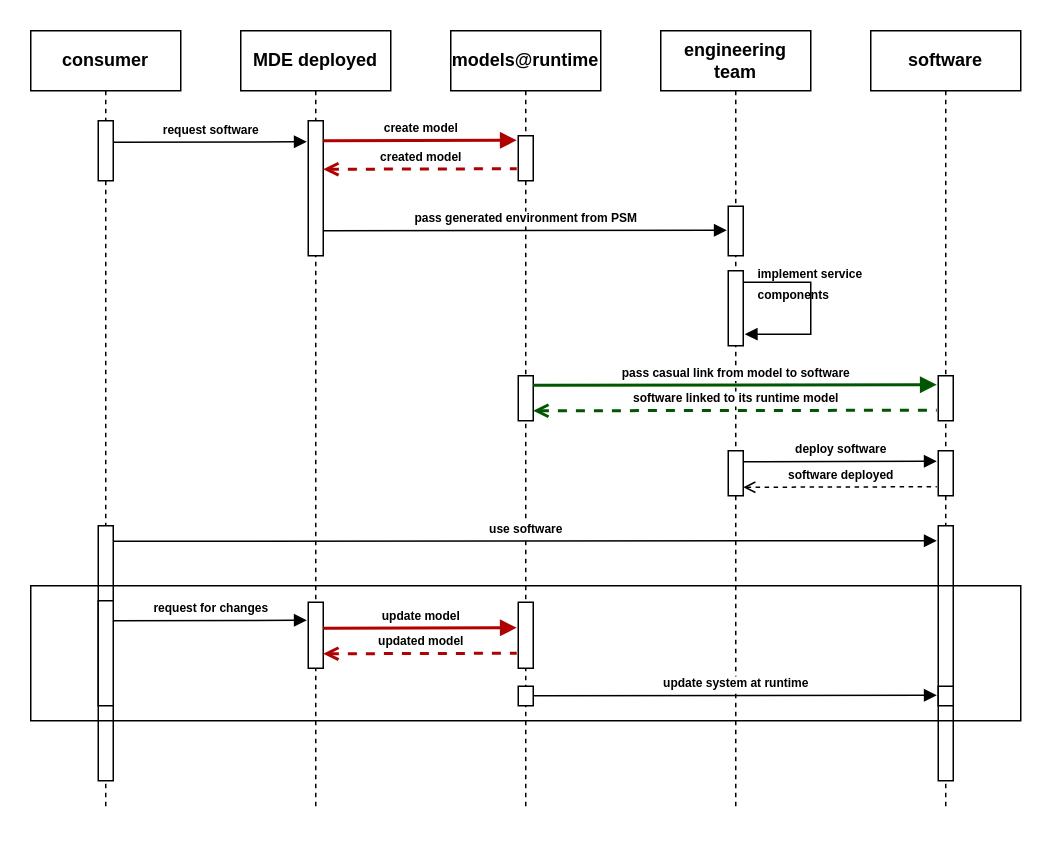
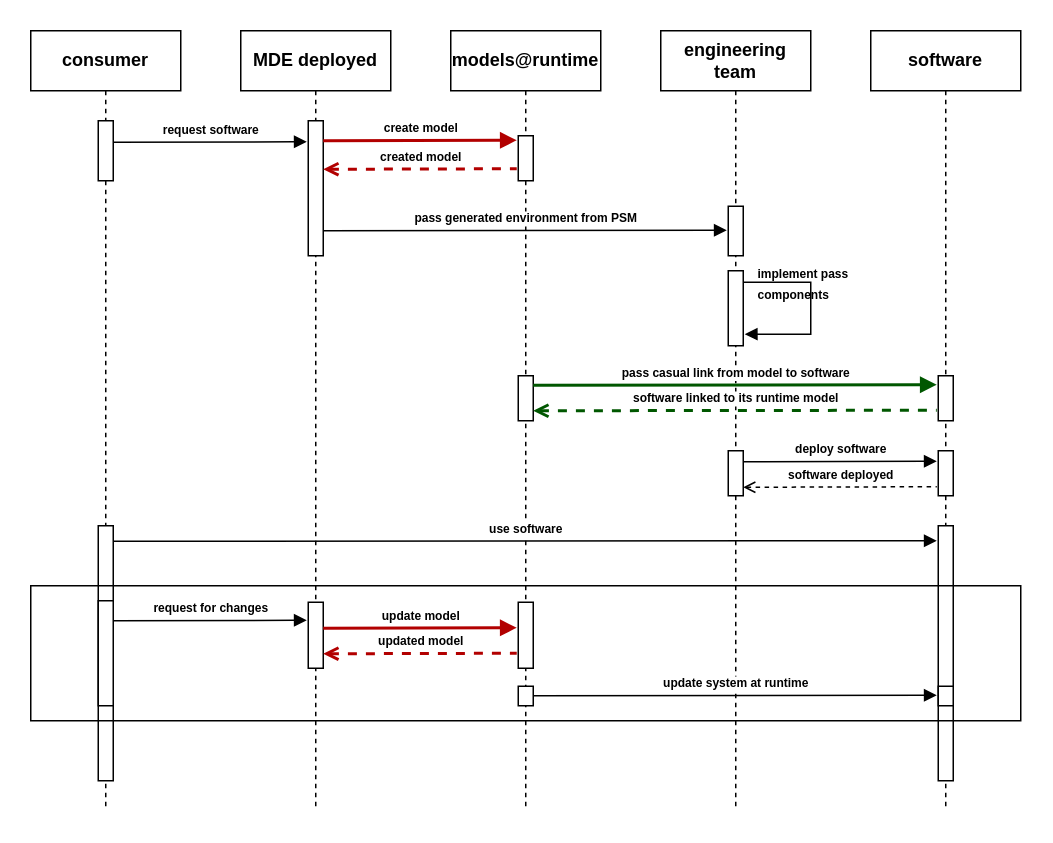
(828, 283) -> (816, 283)
